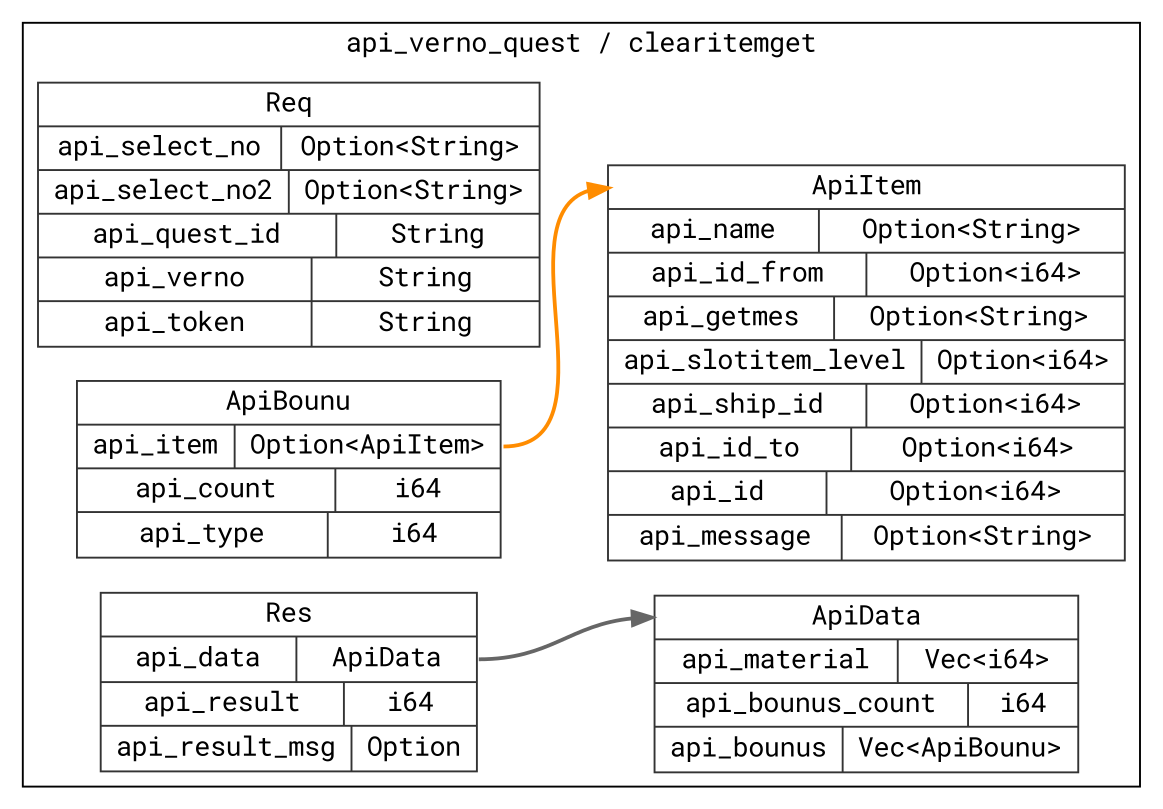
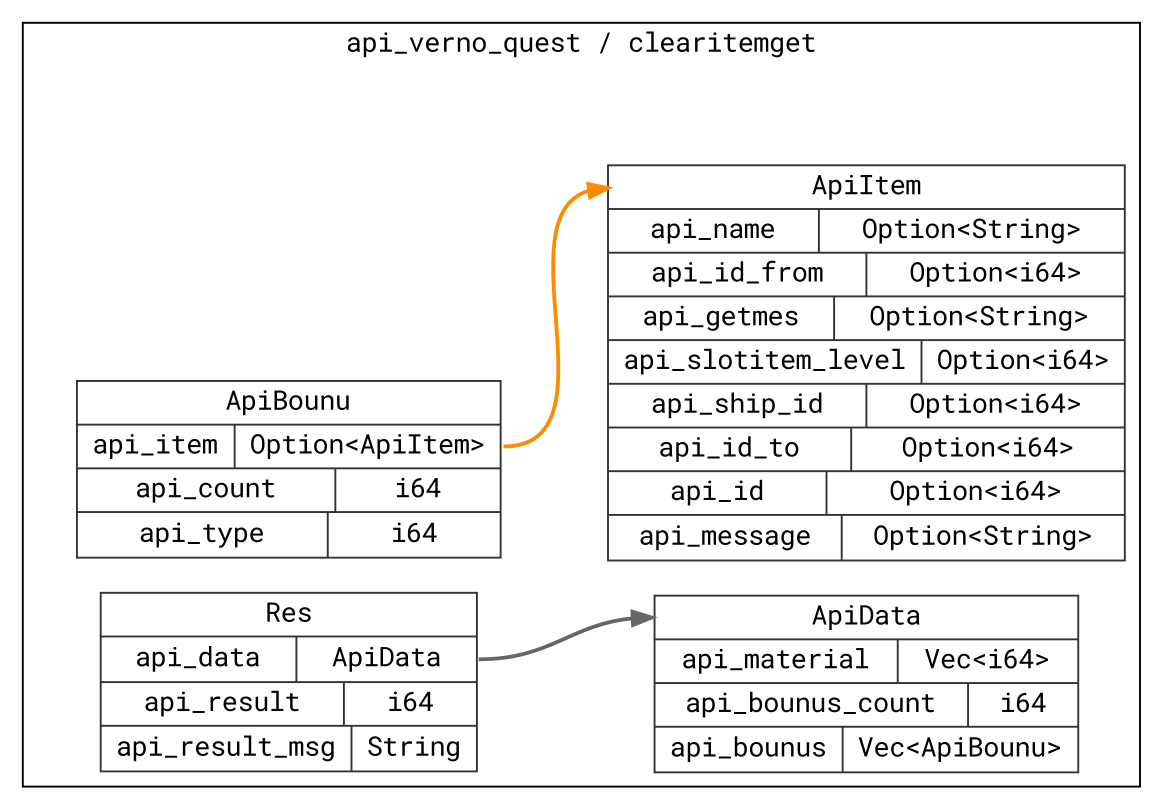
(289, 215) -> none
(414, 748) -> (414, 748)
